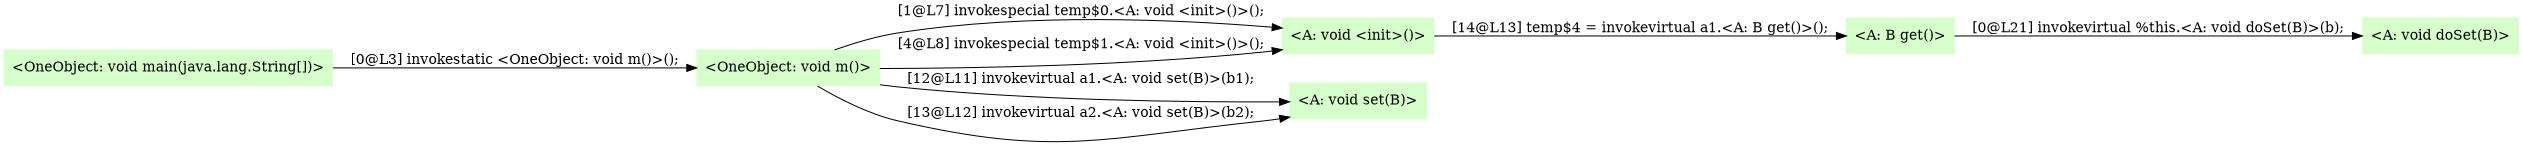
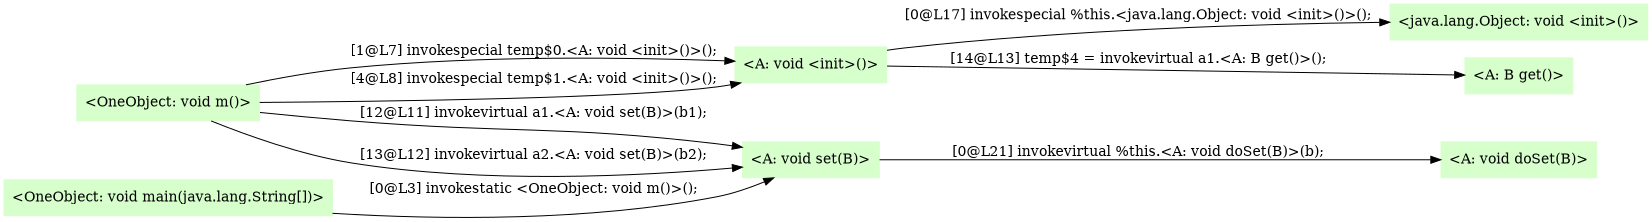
none -> (1519, 22)
(2153, 36) -> (1155, 160)
(510, 68) -> (550, 215)
